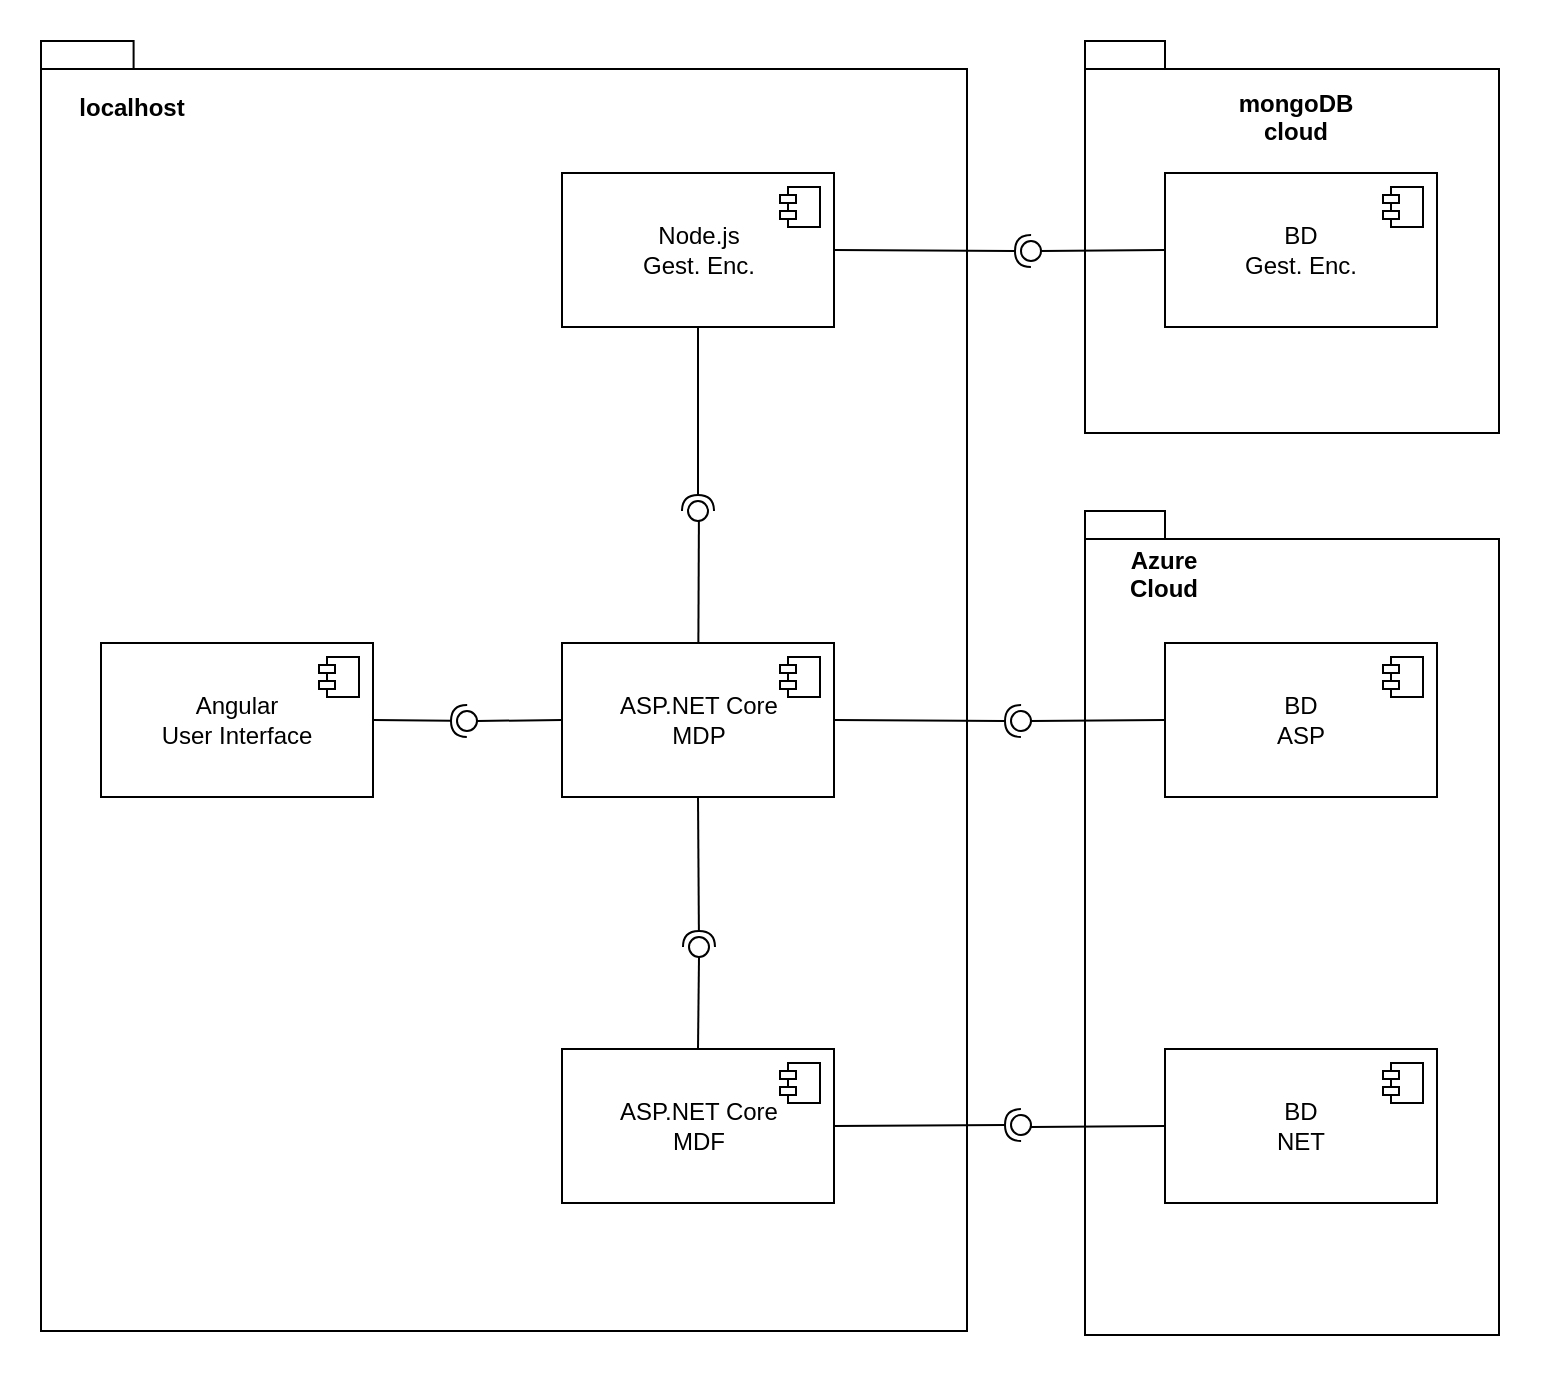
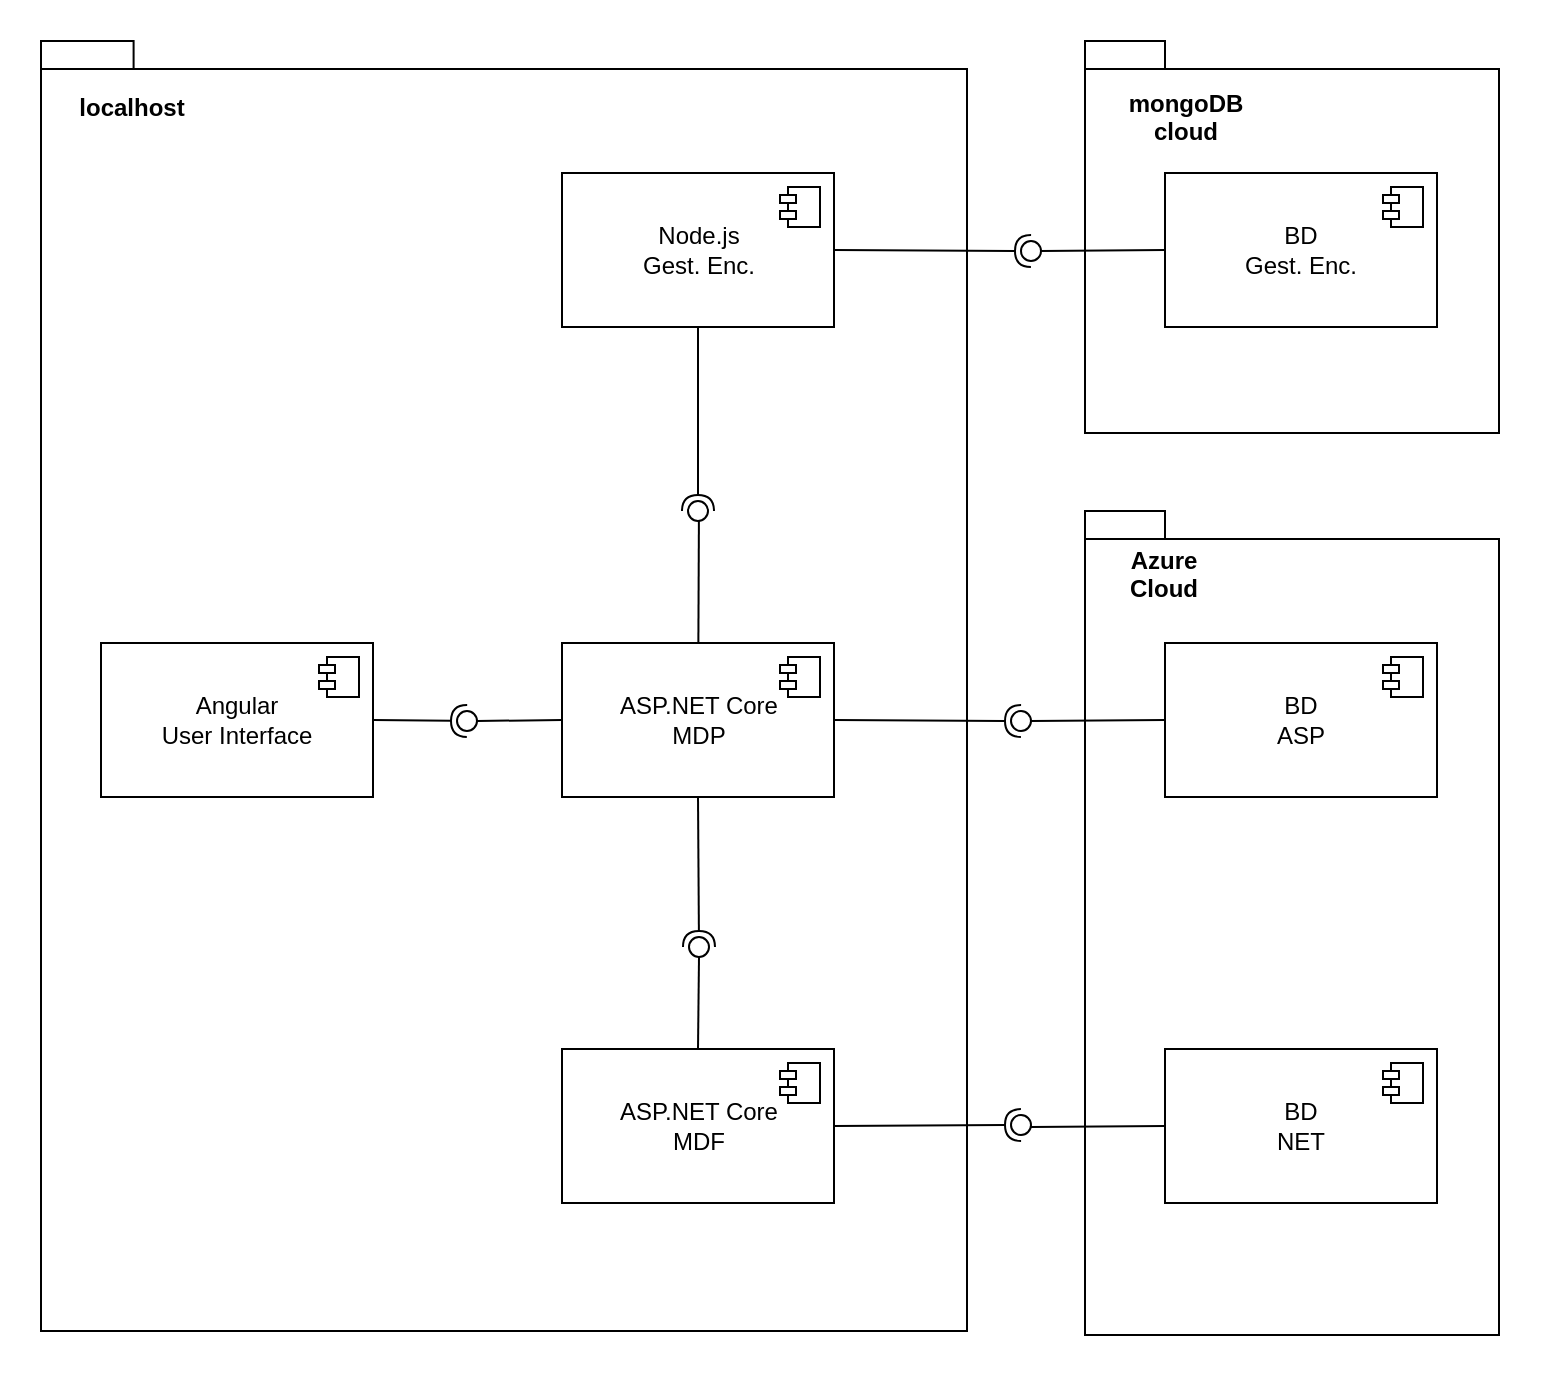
(1297, 117) -> (1187, 117)
